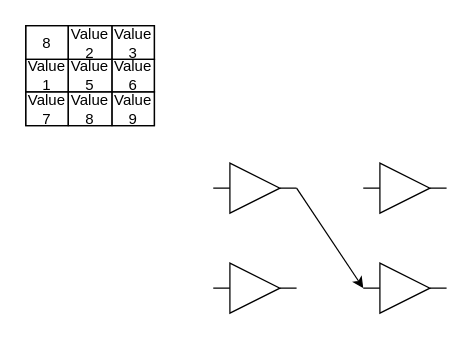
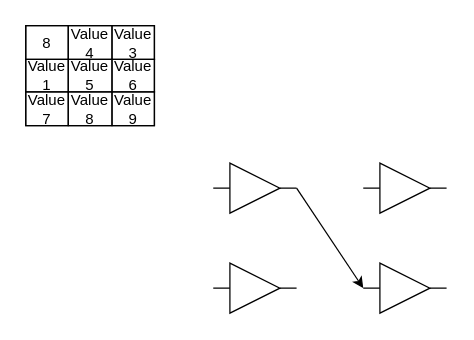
(90, 43) -> (90, 43)
